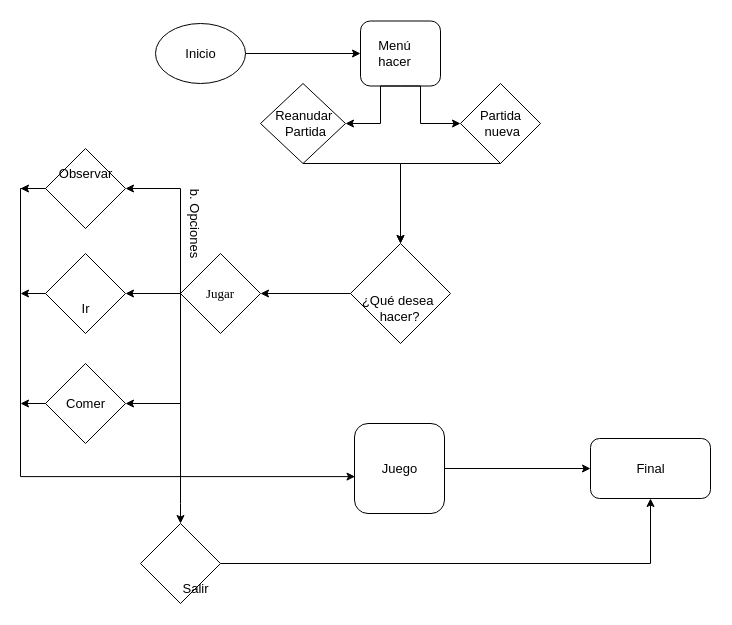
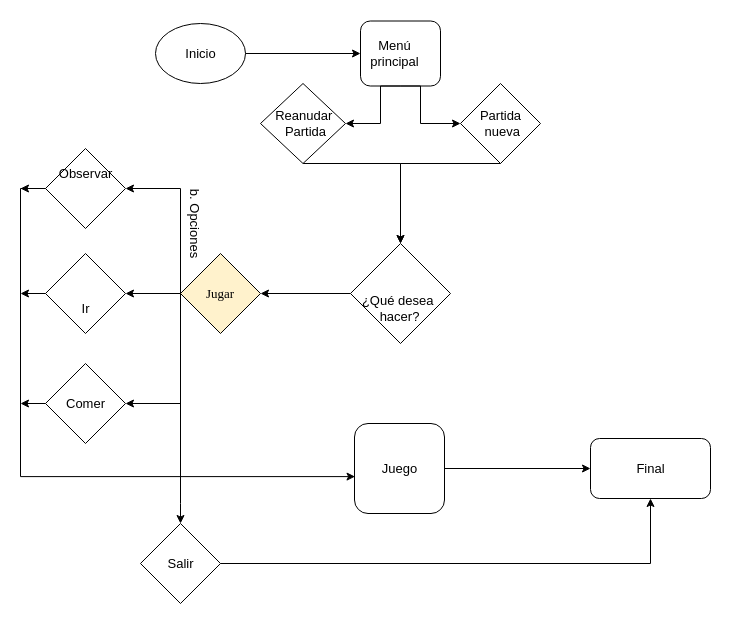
(395, 54) -> (395, 54)
(221, 294) -> (221, 294)
(196, 589) -> (181, 564)
